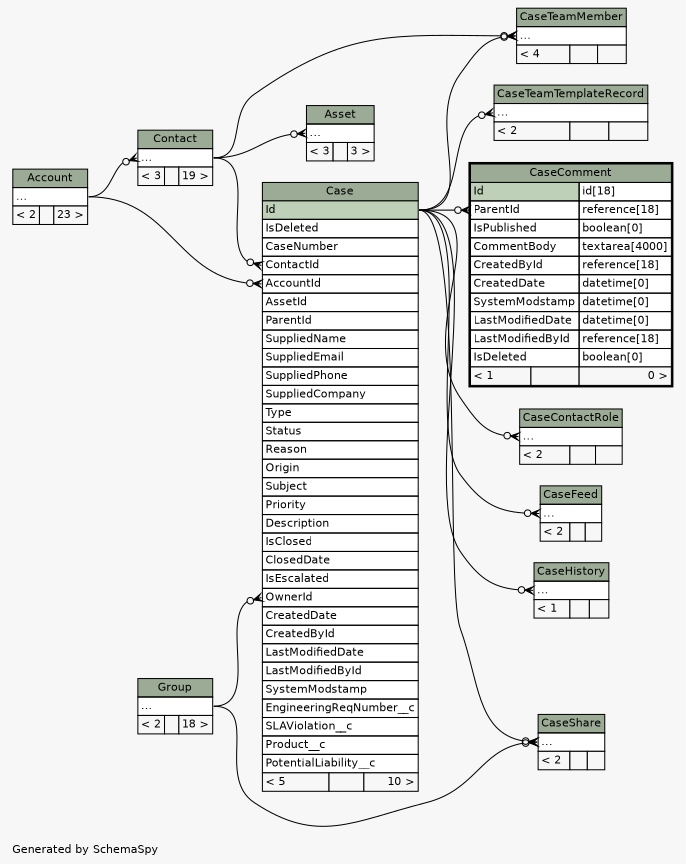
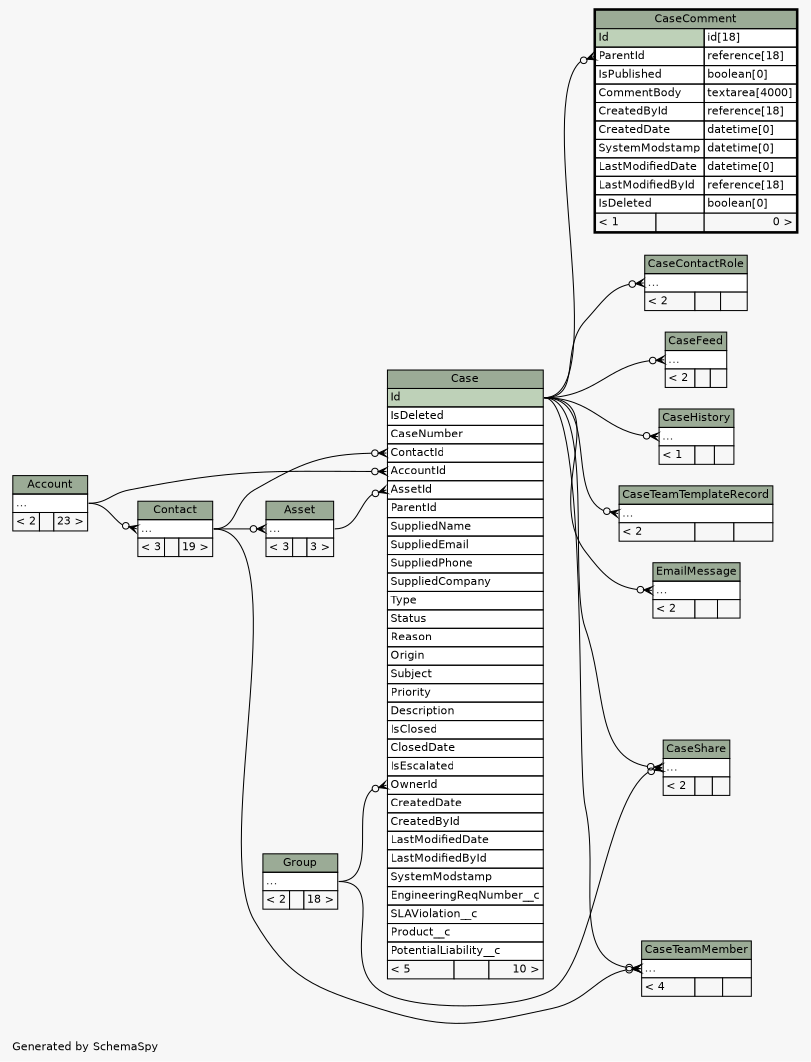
none -> (357, 516)
none -> (696, 590)
